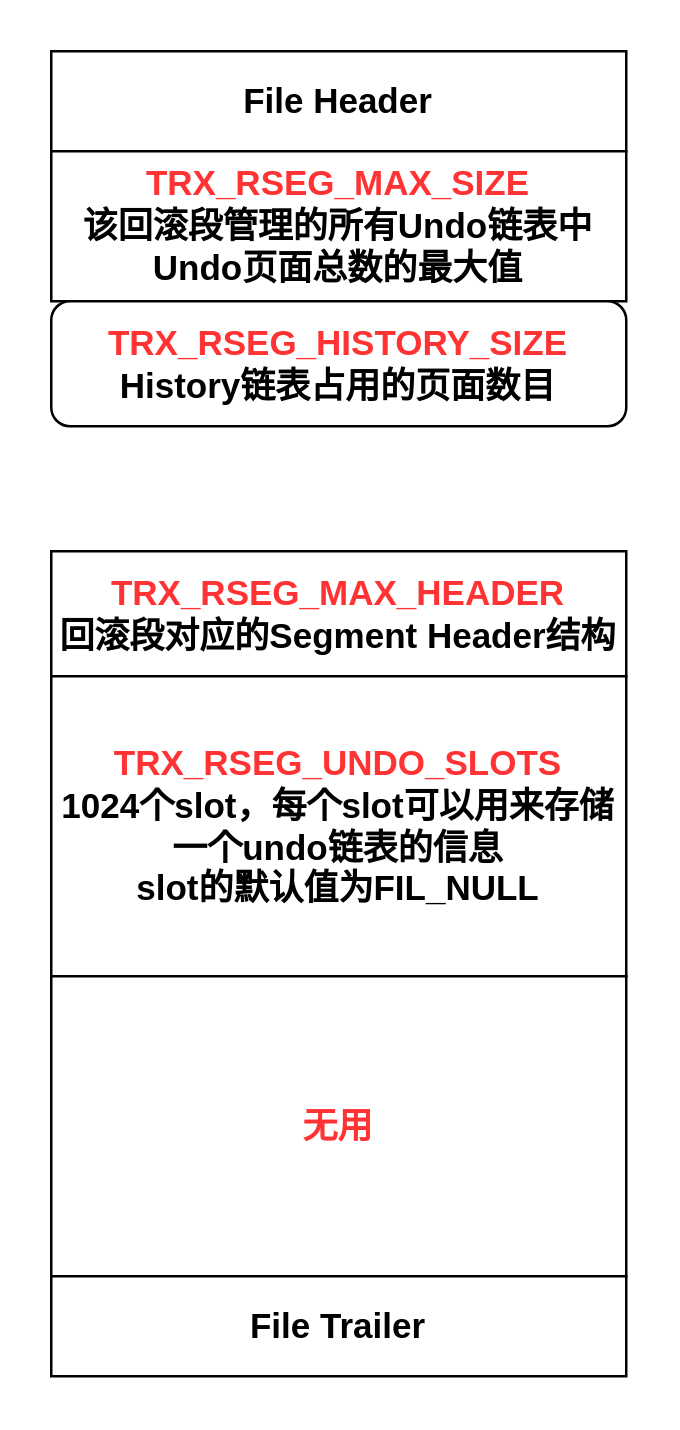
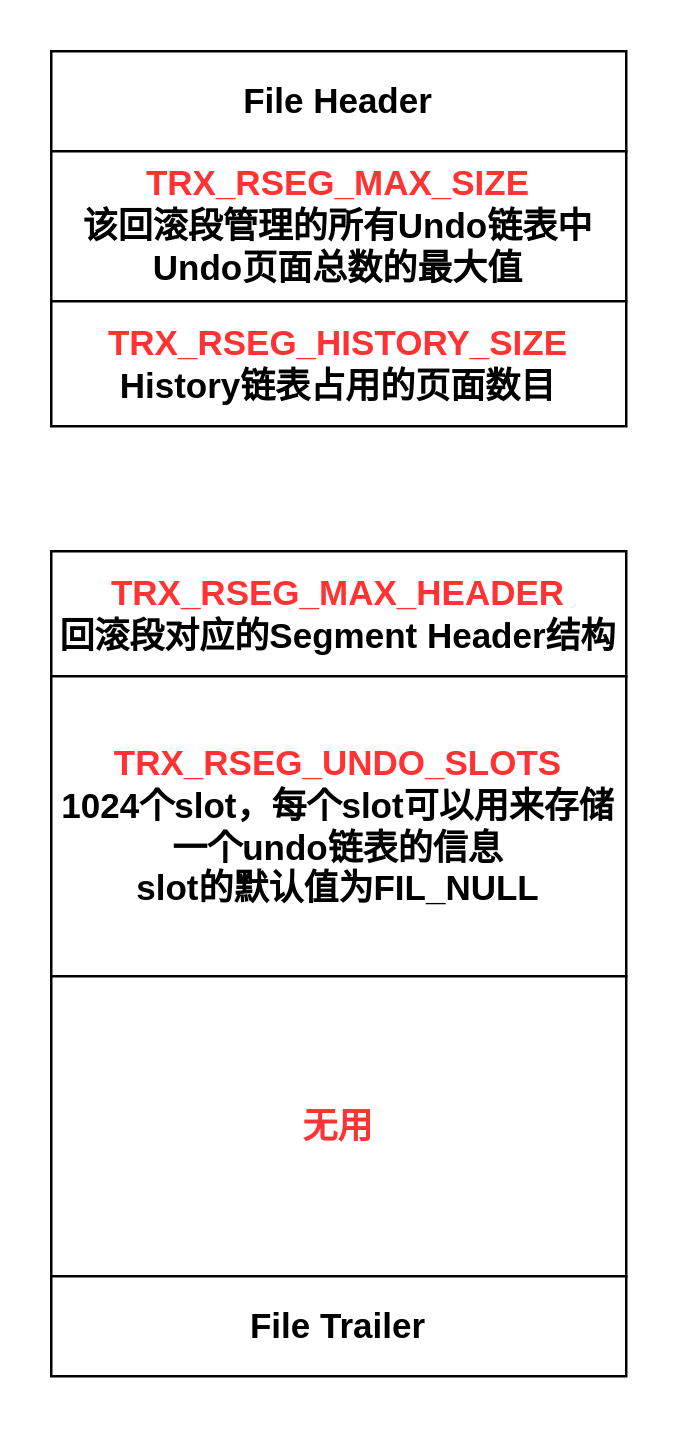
(339, 364) -> (339, 364)
